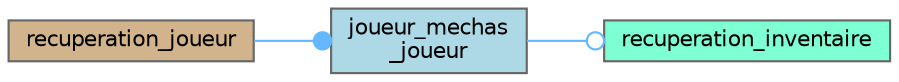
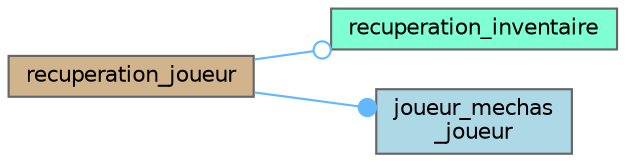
(557, 41) -> (284, 55)
